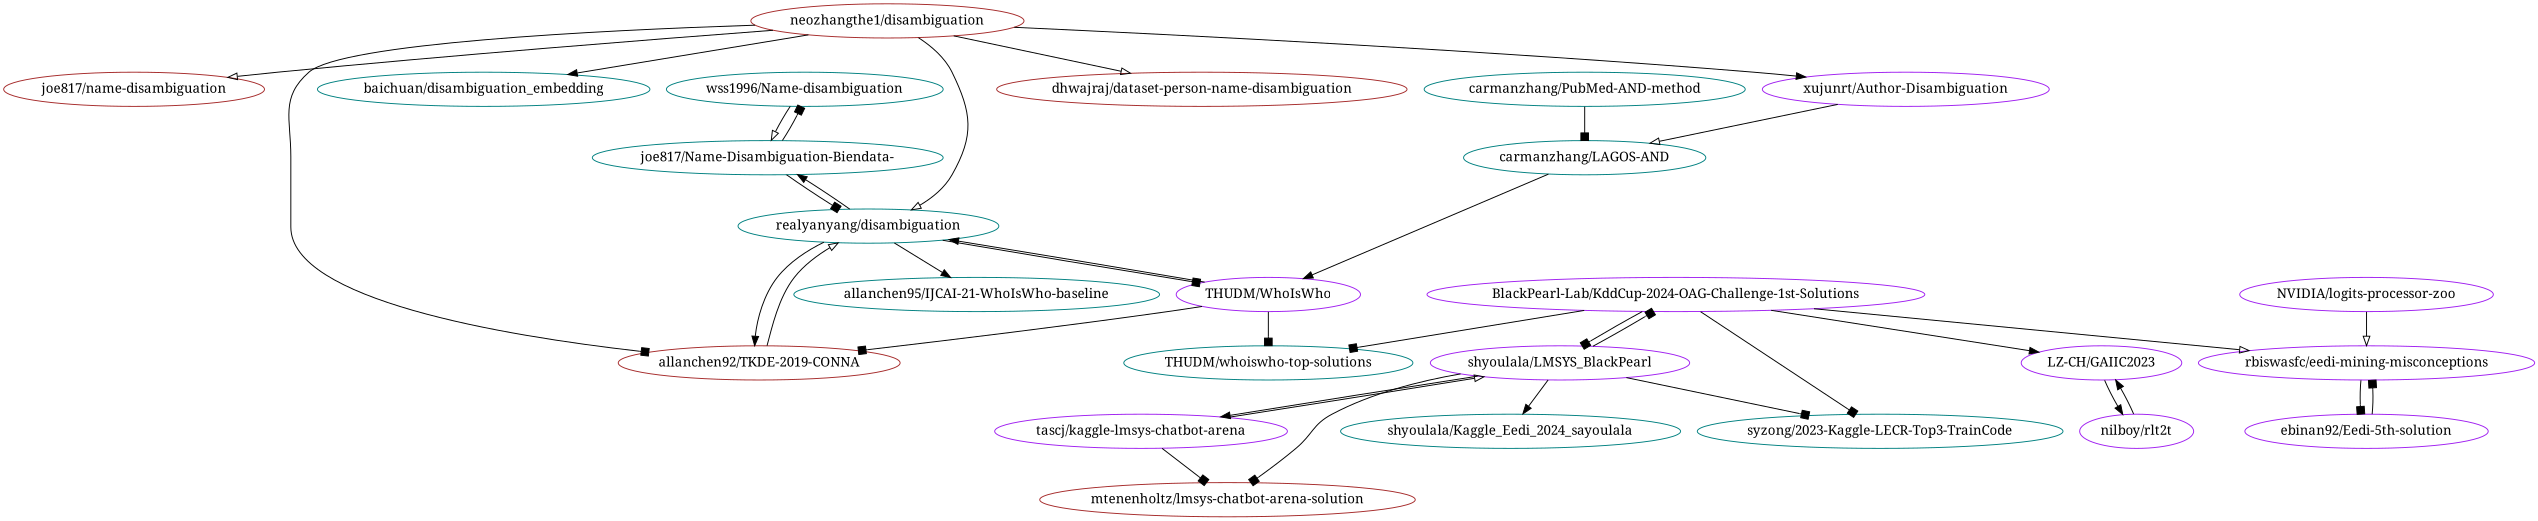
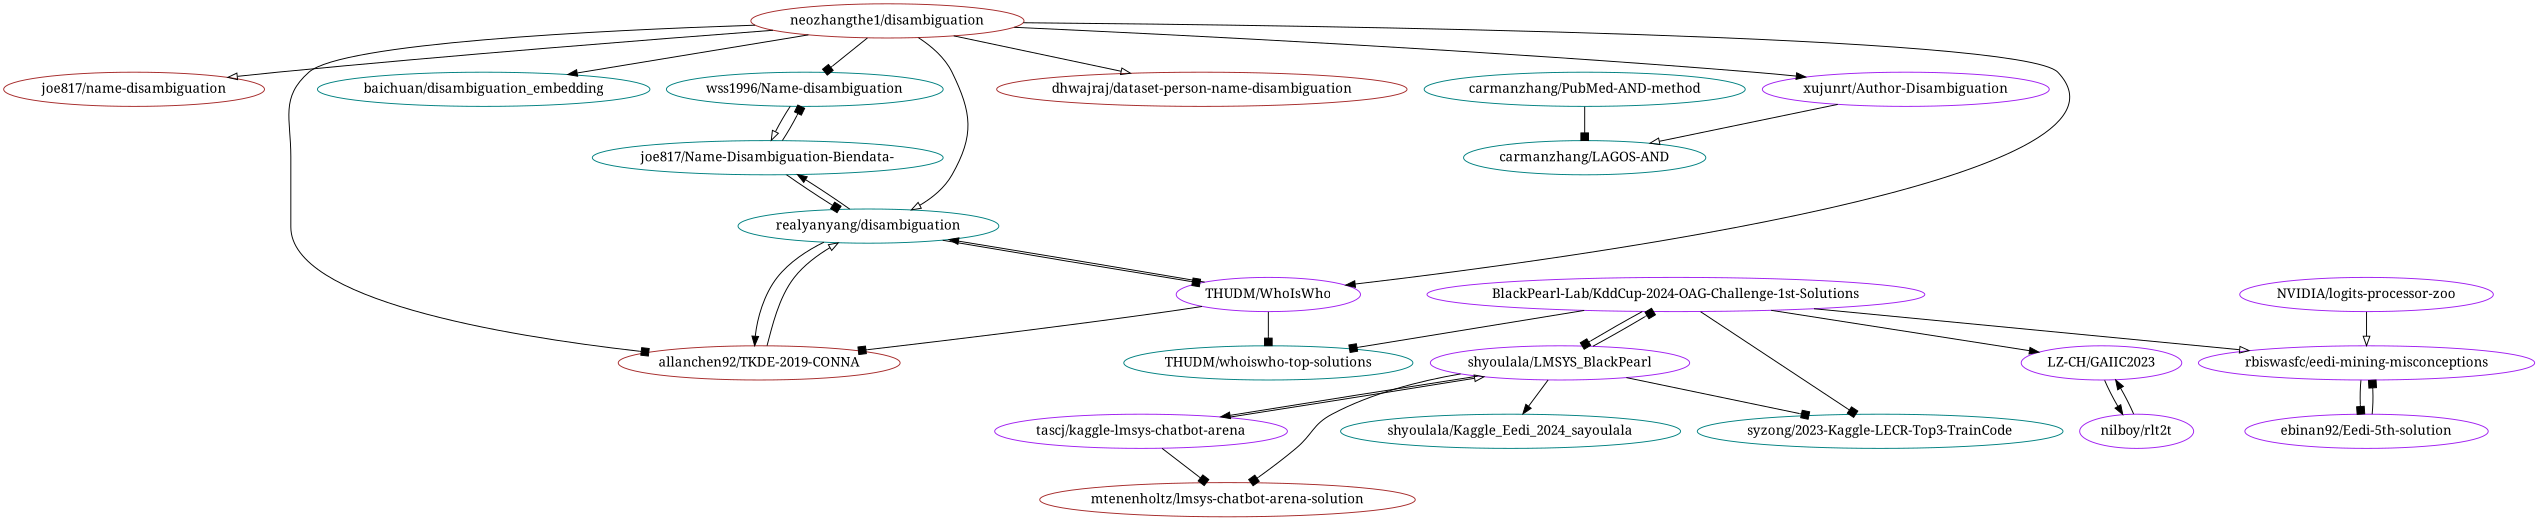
none -> (850, 52)
(1430, 225) -> (1931, 50)
(977, 294) -> none
